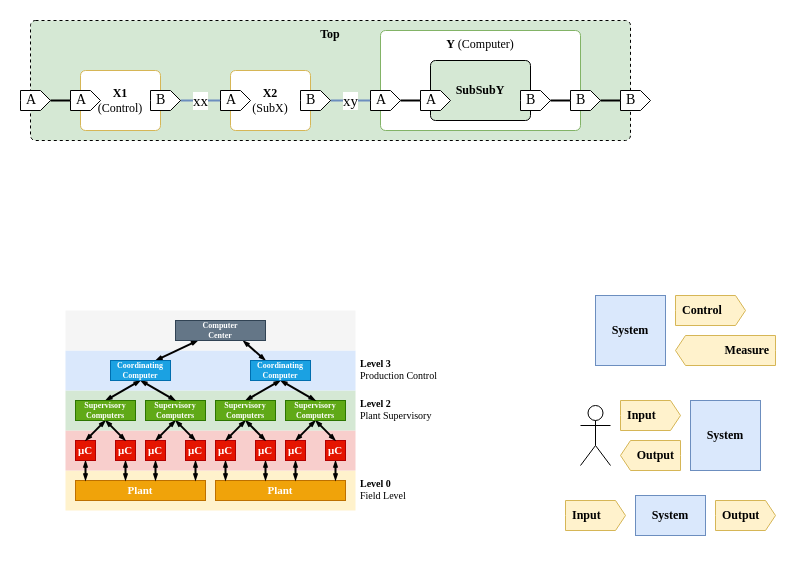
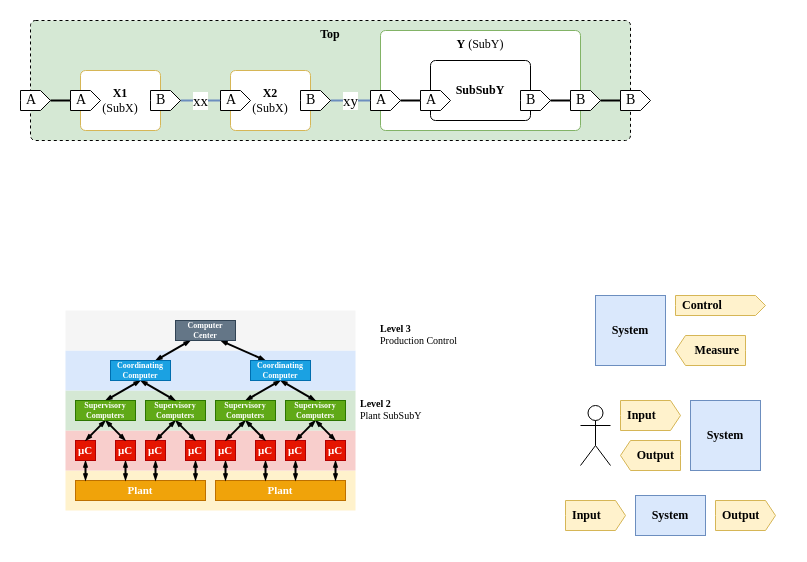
(481, 45) -> (481, 45)
(481, 91) -> (481, 91)
(121, 101) -> (121, 101)
(711, 311) -> (721, 306)
(221, 331) -> (206, 331)
(726, 351) -> (711, 351)
(421, 371) -> (441, 336)
(404, 410) -> (394, 410)
(421, 491) -> none
